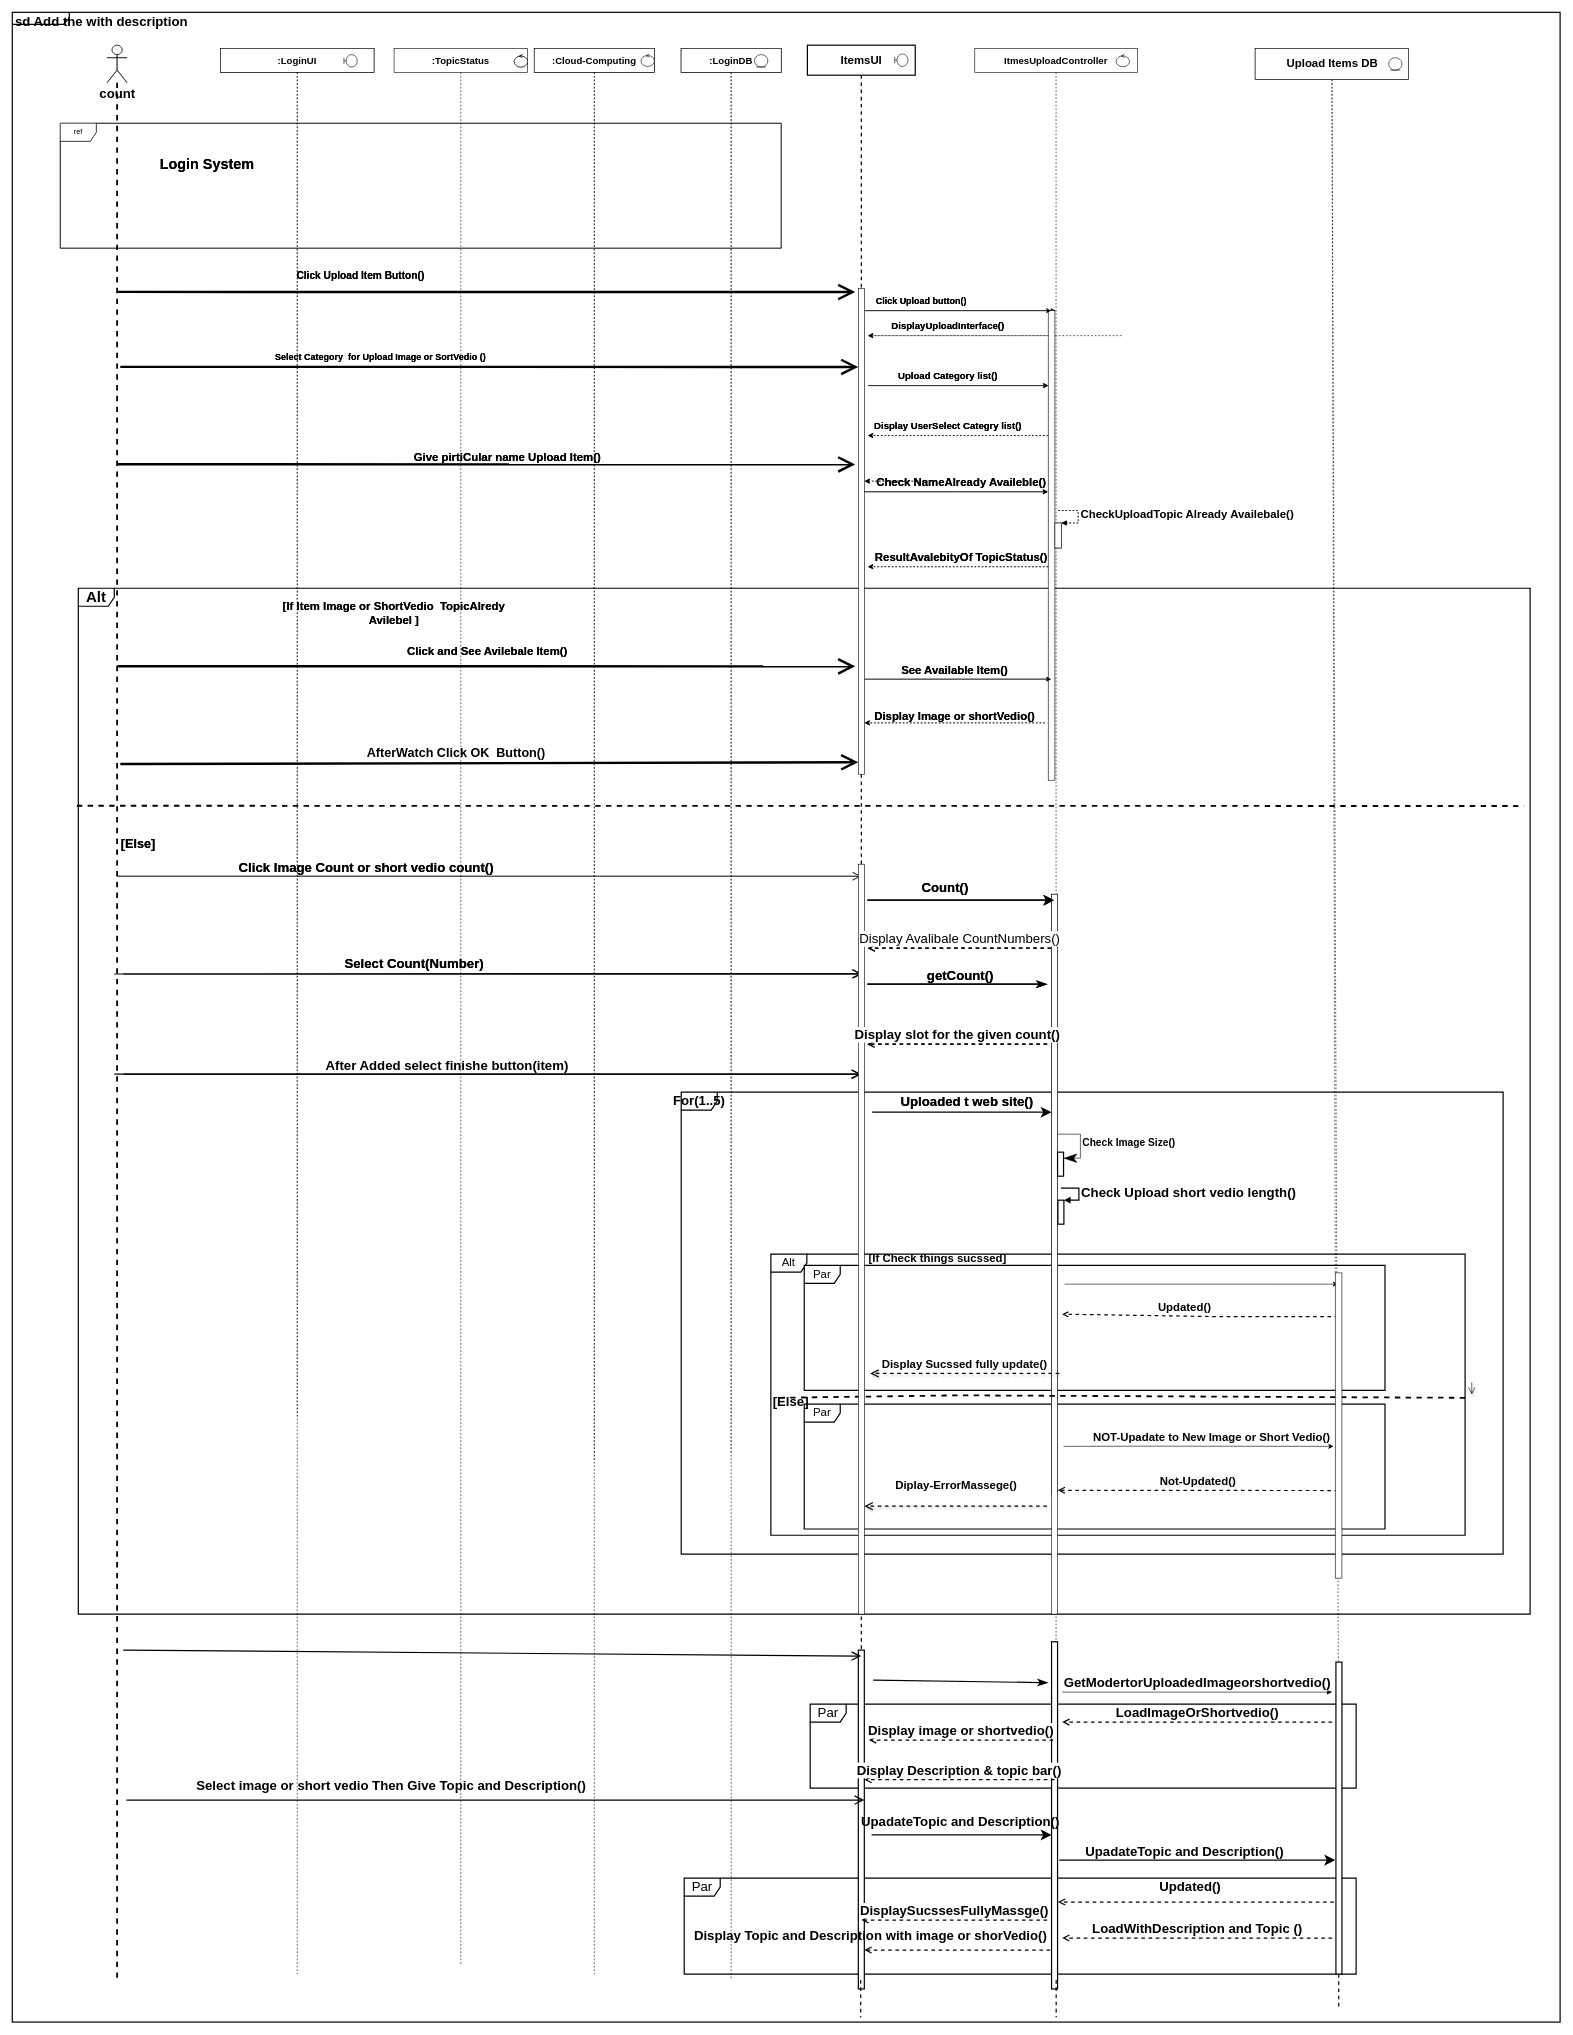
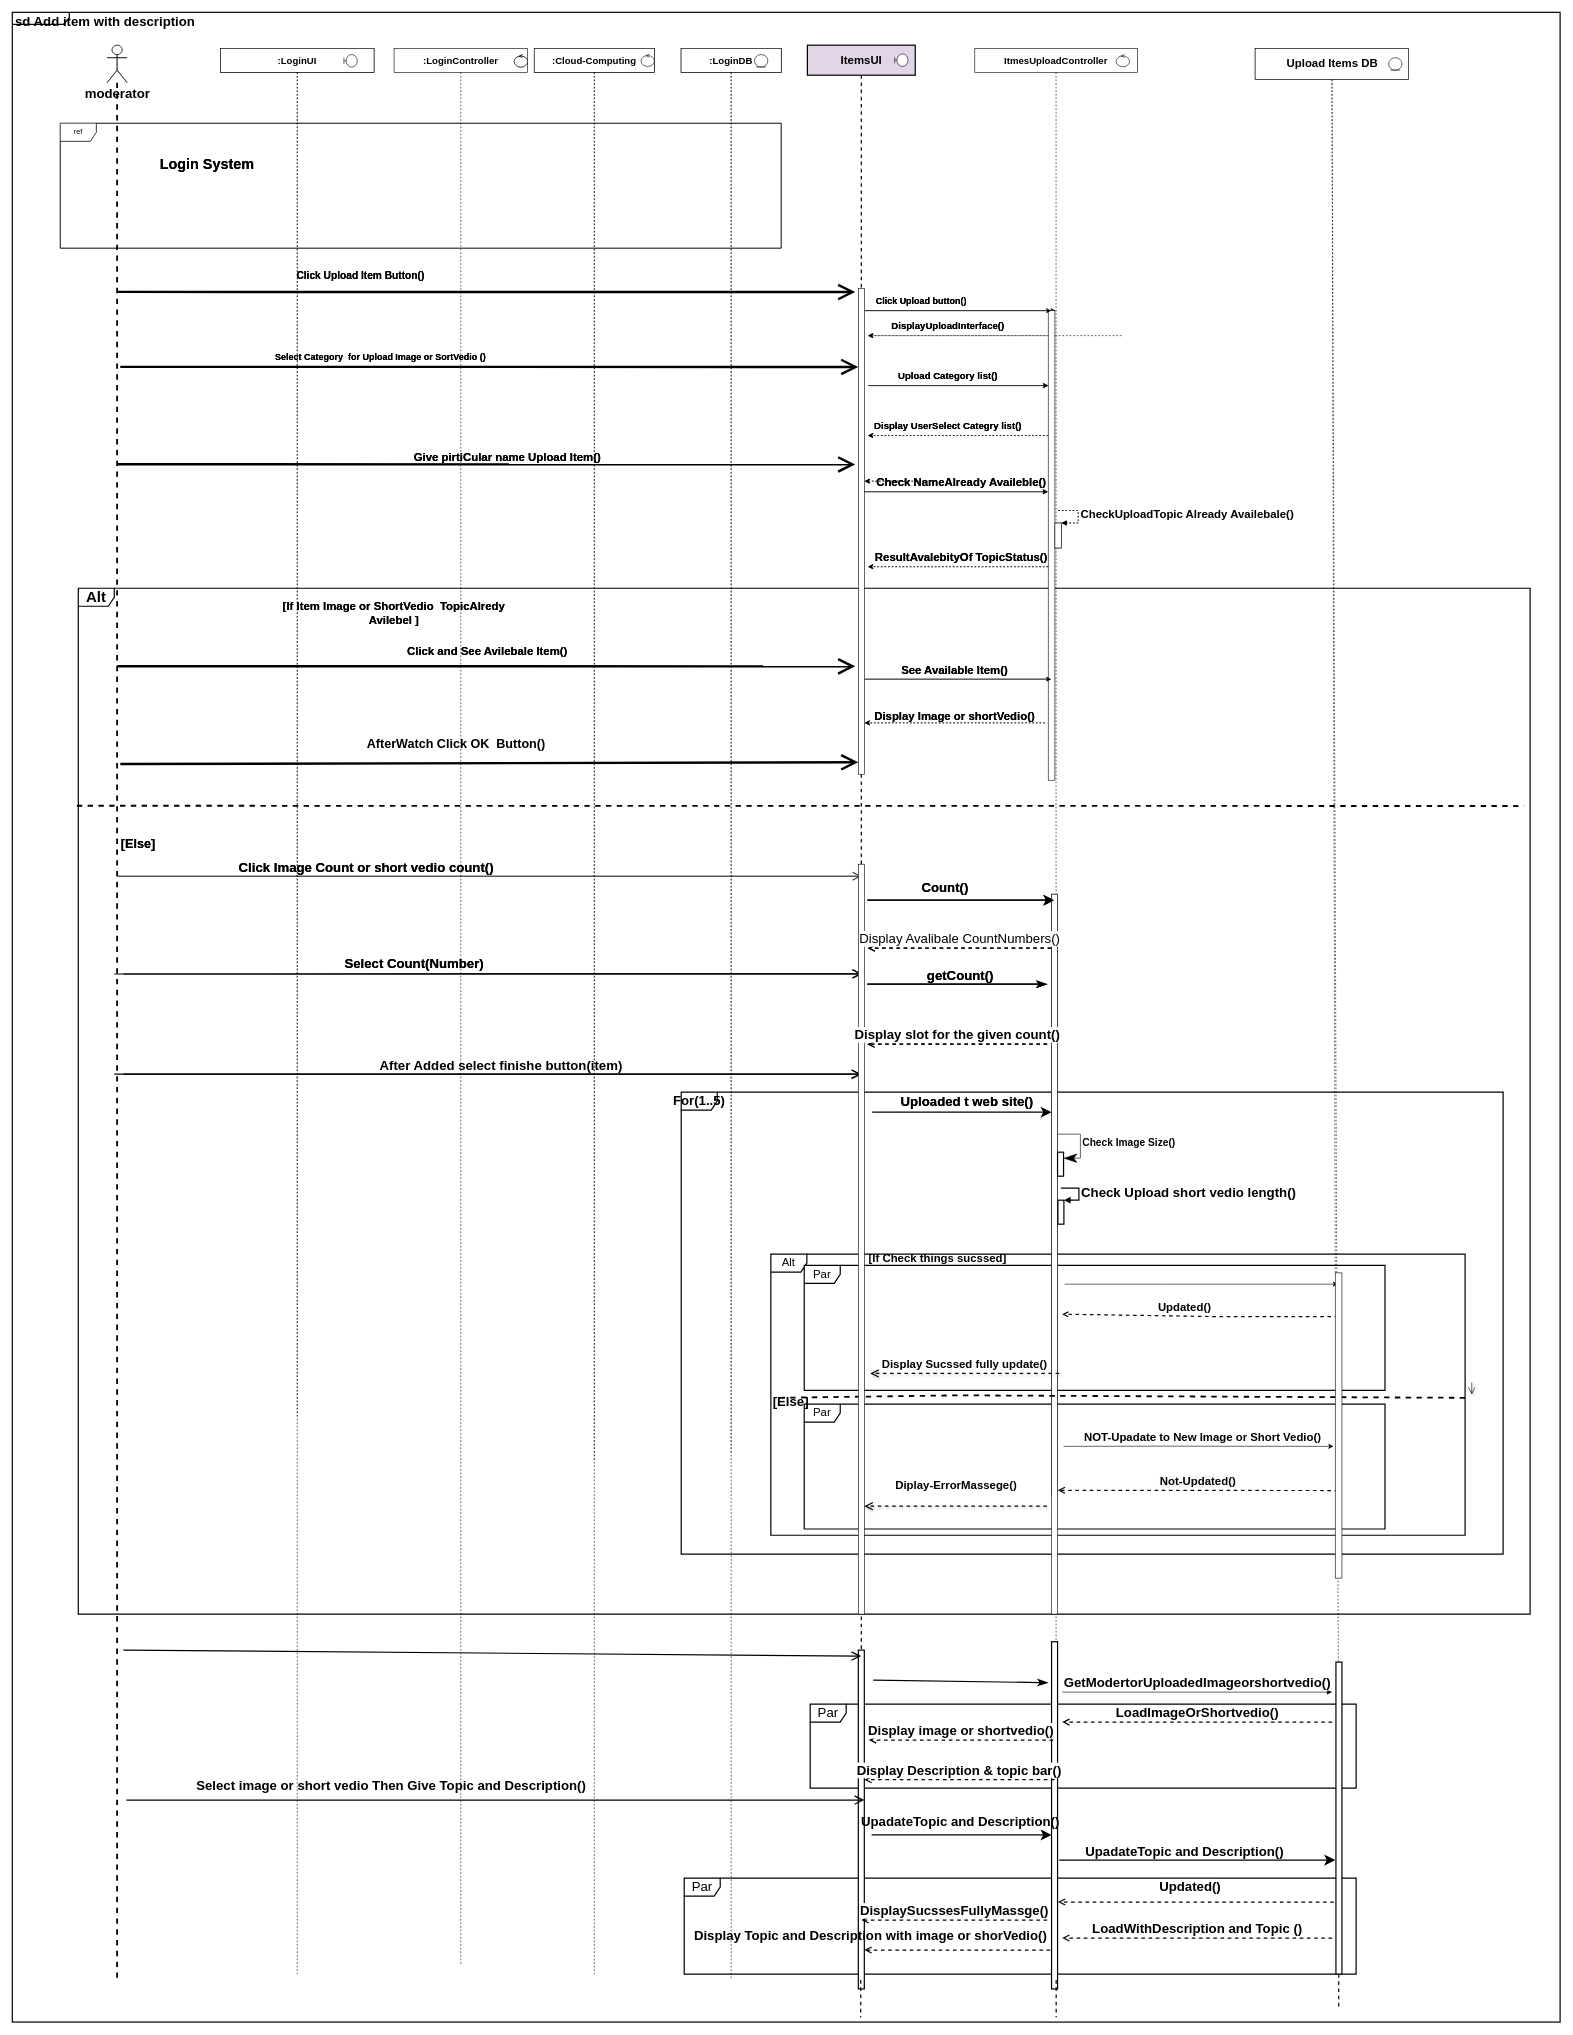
(102, 20) -> (104, 20)
(861, 60) -> (861, 60)
(461, 61) -> (461, 61)
(118, 91) -> (118, 91)
(456, 752) -> (456, 743)
(447, 1064) -> (501, 1064)
(1212, 1436) -> (1203, 1436)
